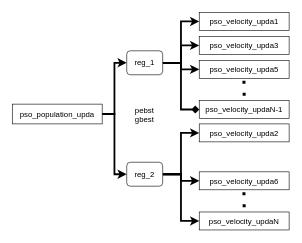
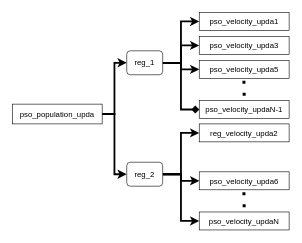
(145, 115) -> none
(245, 133) -> (245, 133)
